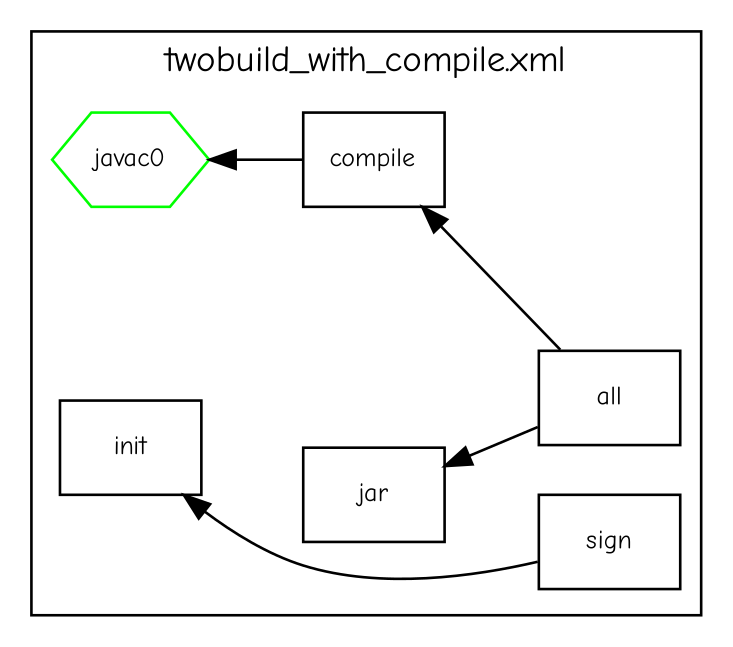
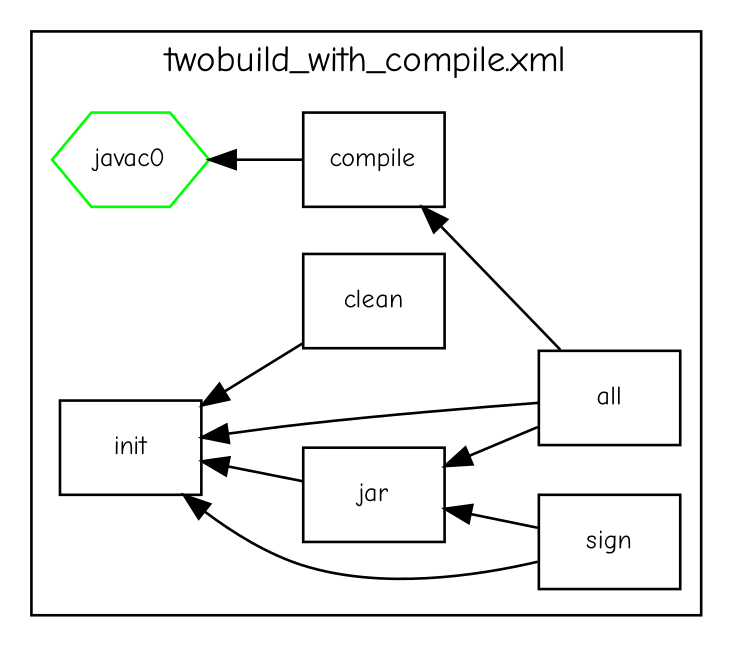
none -> (374, 301)
none -> (383, 416)
none -> (265, 474)
none -> (504, 521)
